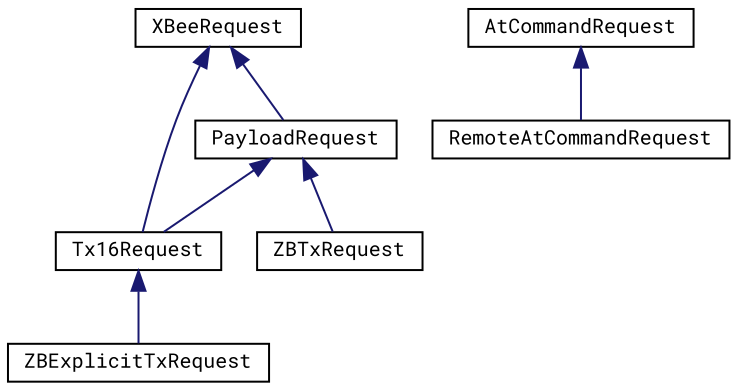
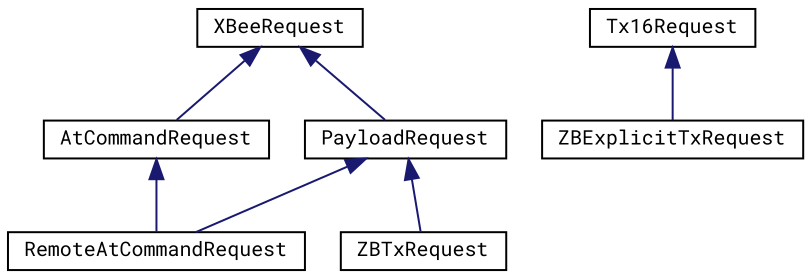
(167, 147) -> (211, 90)
(209, 201) -> (272, 199)
